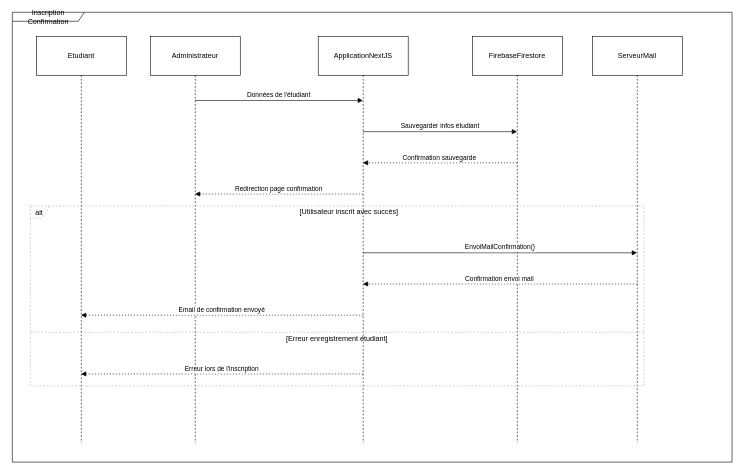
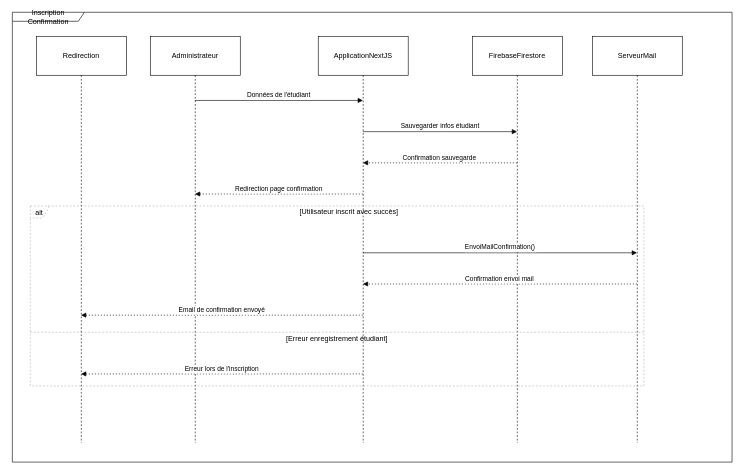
(81, 56) -> (81, 56)
